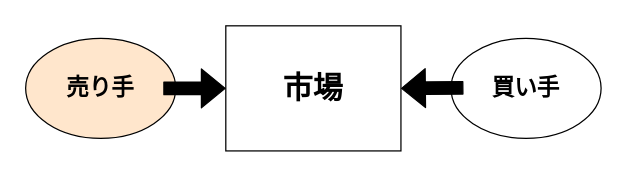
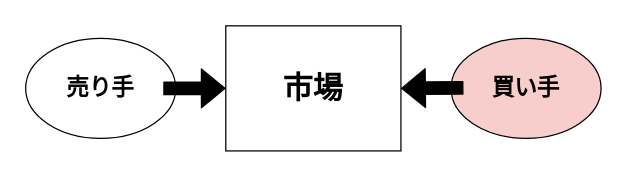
(101, 88) -> (101, 88)
(526, 88) -> (526, 88)
